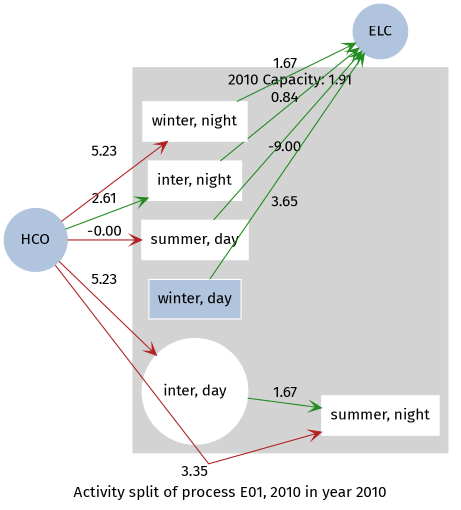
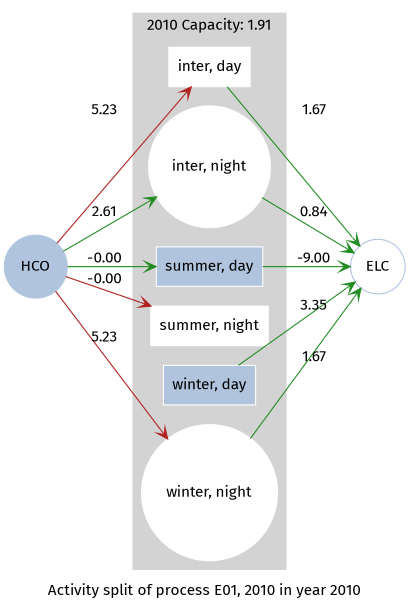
(380, 31) -> (378, 267)
(195, 121) -> (210, 493)
(195, 181) -> (210, 167)
(285, 202) -> (314, 306)
(99, 240) -> (106, 267)
(195, 240) -> (210, 267)
(195, 391) -> (210, 67)
(279, 402) -> (293, 166)
(195, 472) -> (104, 279)
